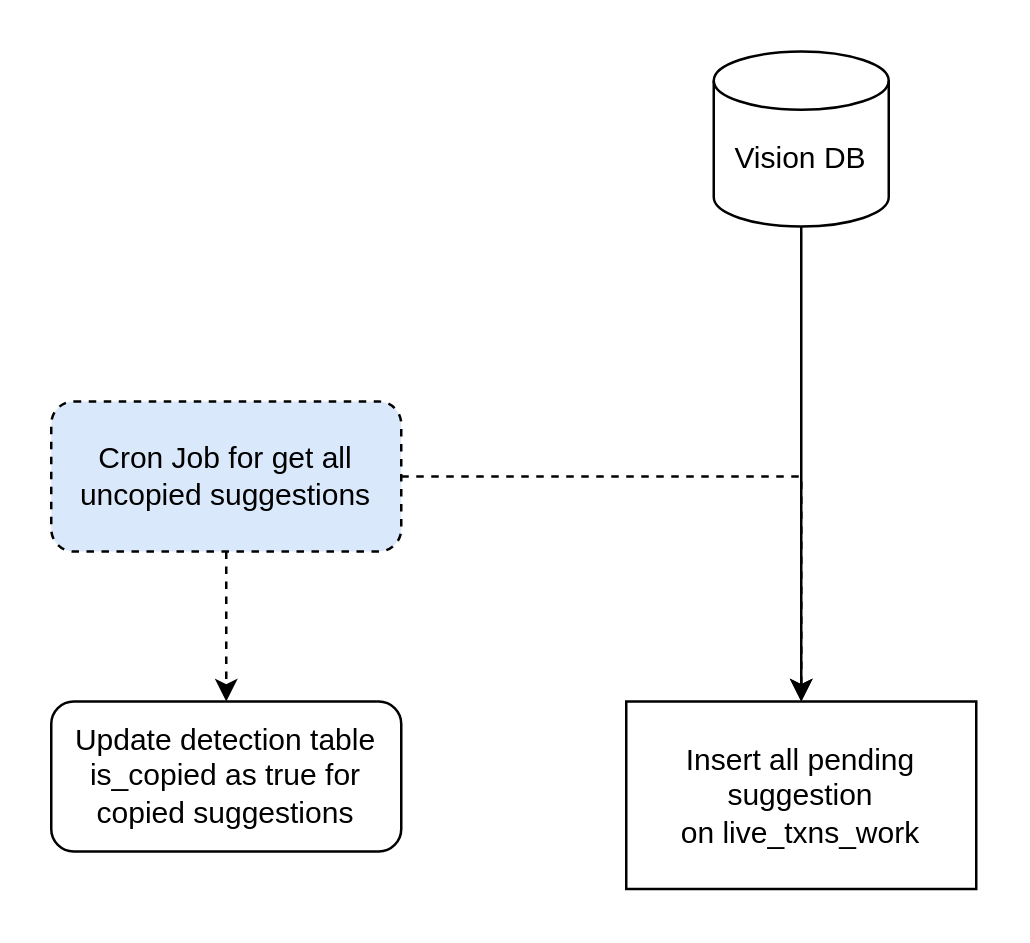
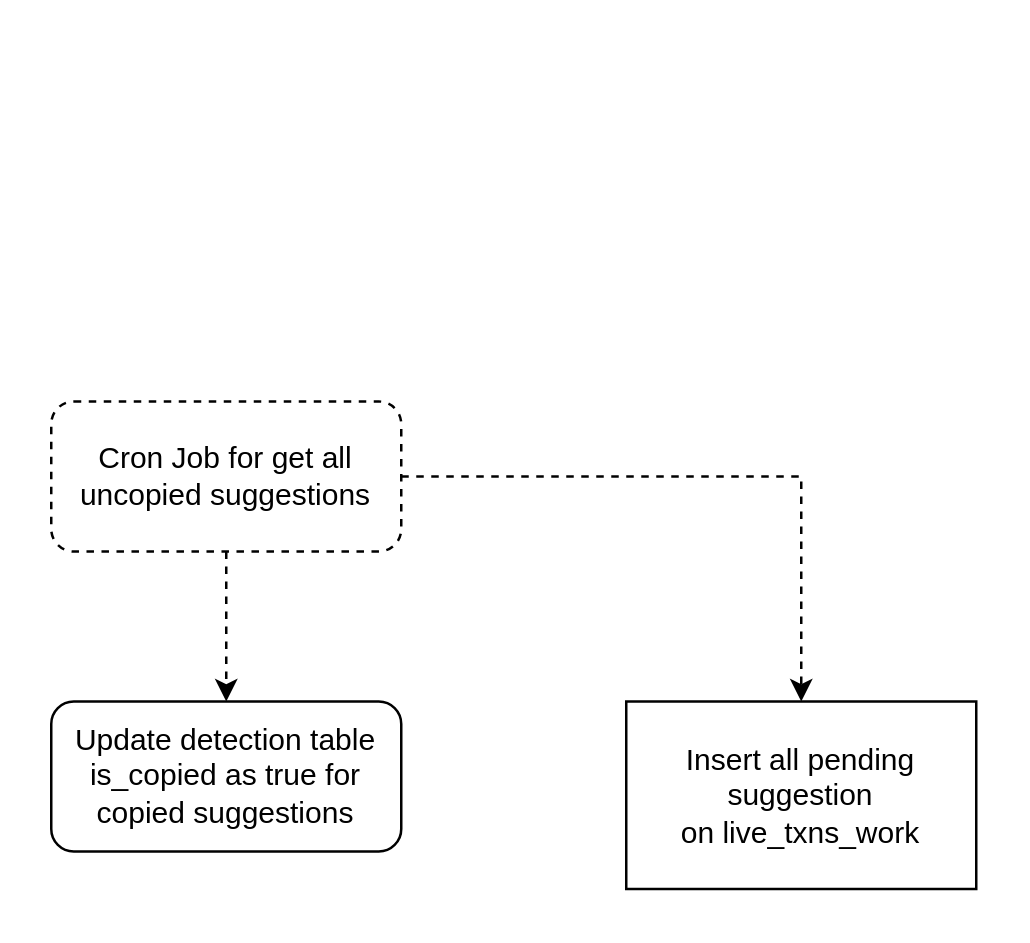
(801, 139) -> none
(801, 349) -> none
(226, 476) -> (226, 476)
